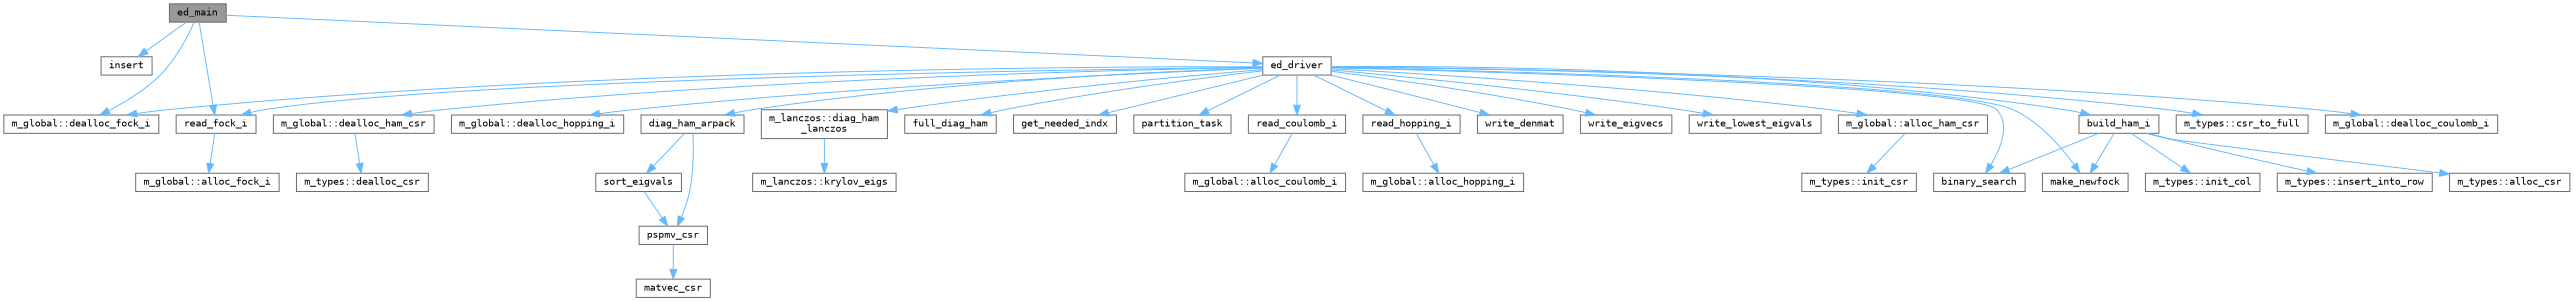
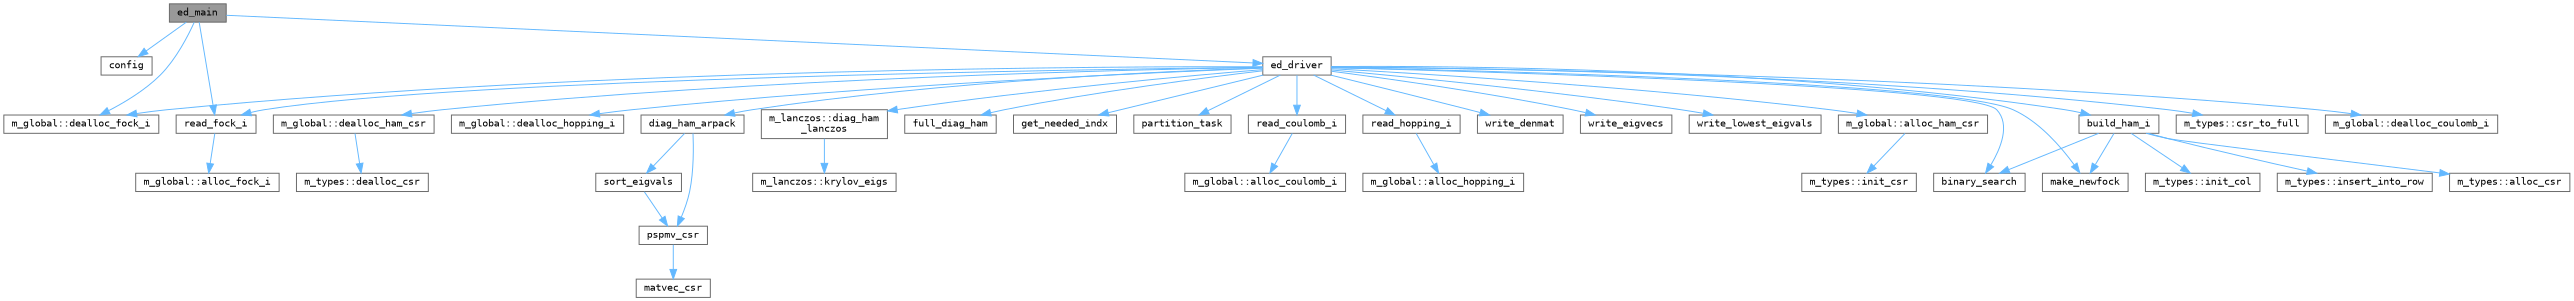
(127, 66) -> (127, 66)
